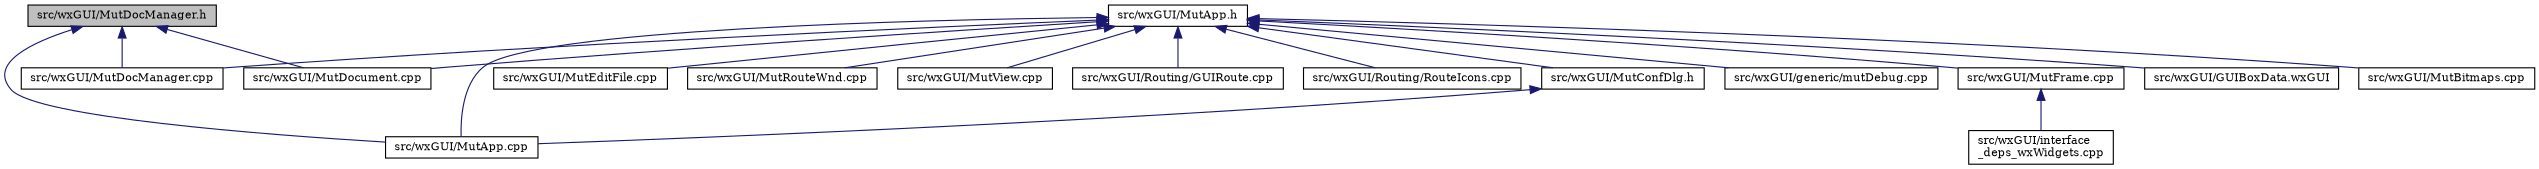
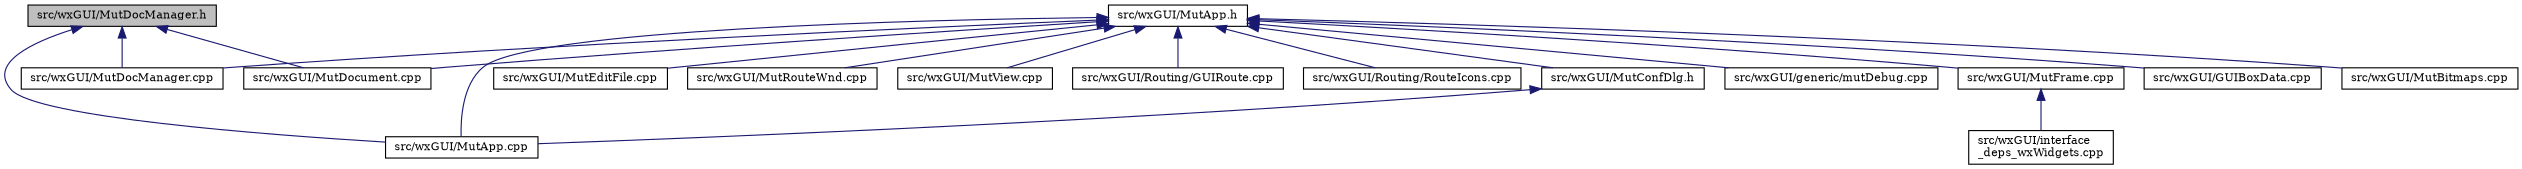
(2242, 78) -> (2233, 78)
